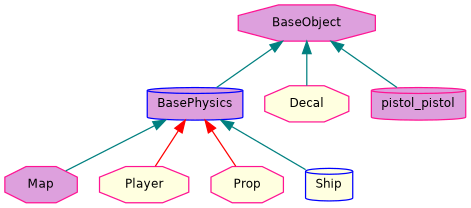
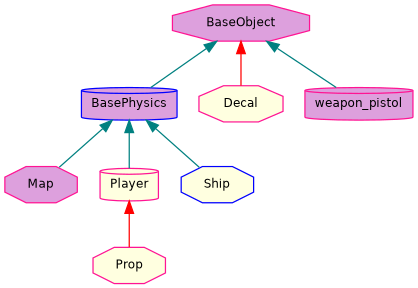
(307, 70) -> (241, 70)
(419, 104) -> (359, 104)
(167, 148) -> (129, 151)
(224, 148) -> (129, 230)
(144, 185) -> (129, 185)
(329, 185) -> (217, 185)
